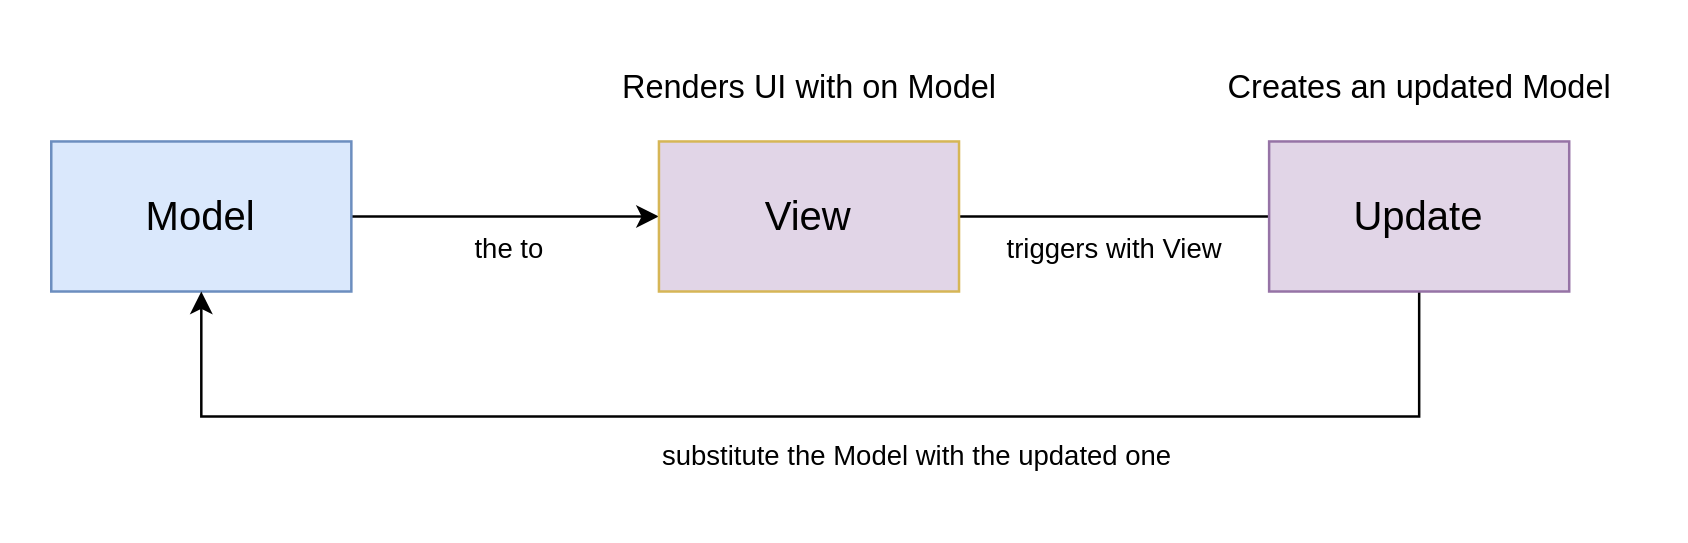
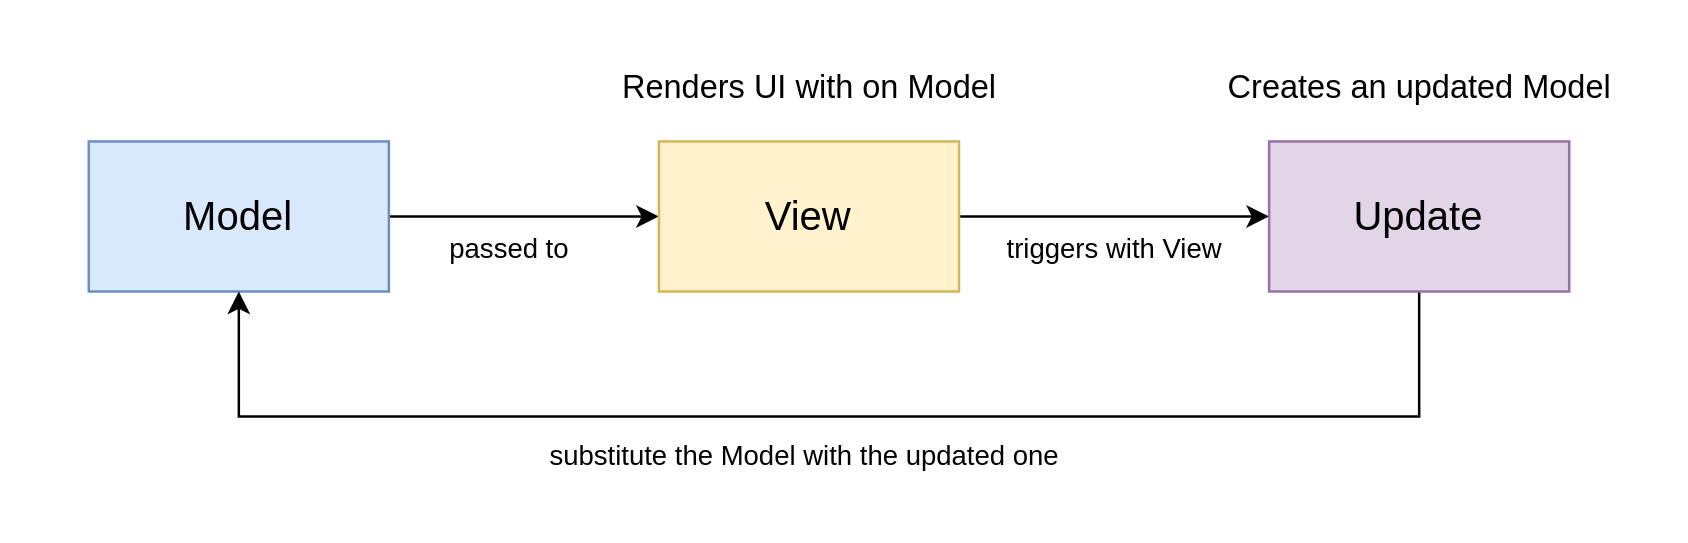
(201, 216) -> (239, 216)
(809, 216) -> (809, 216)
(1257, 216) -> (1251, 216)
(510, 249) -> (510, 249)
(916, 456) -> (804, 456)
